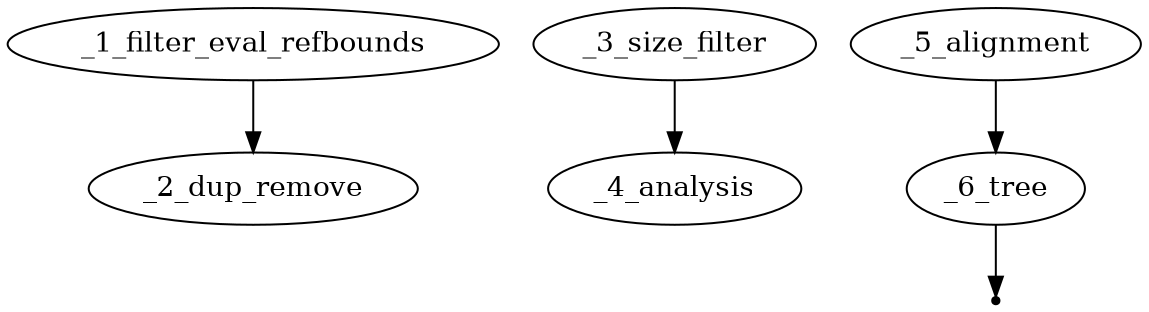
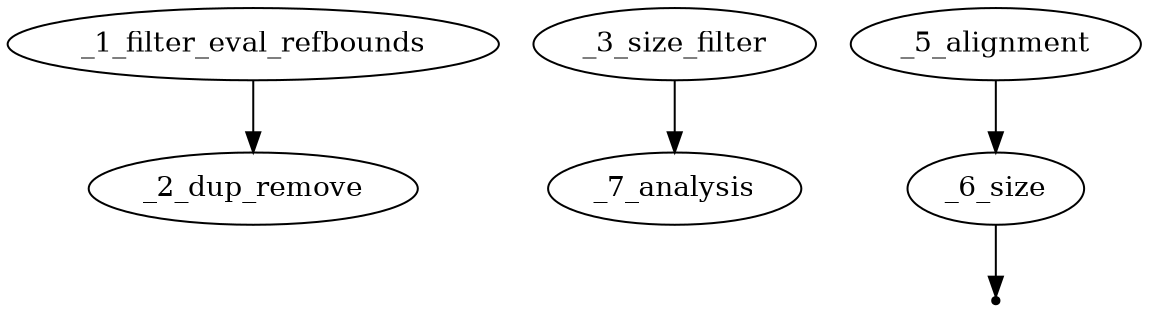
(675, 189) -> (675, 189)
(996, 189) -> (996, 189)
